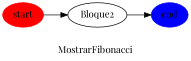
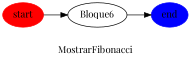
(97, 15) -> (97, 15)
